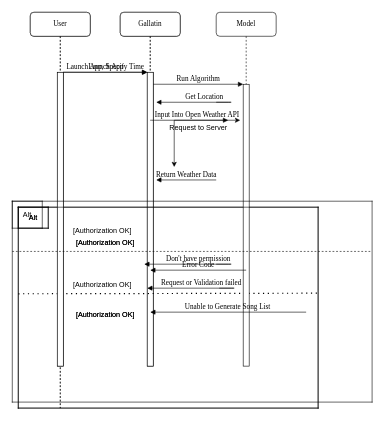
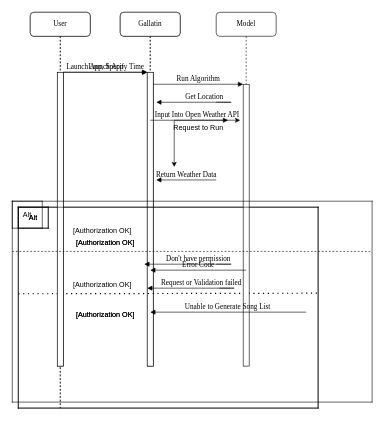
(199, 128) -> (199, 128)
